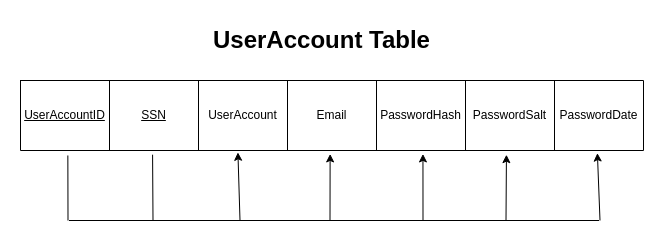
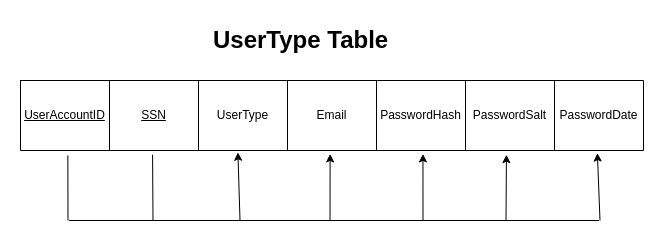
(268, 18) -> (257, 18)
(243, 116) -> (243, 116)
